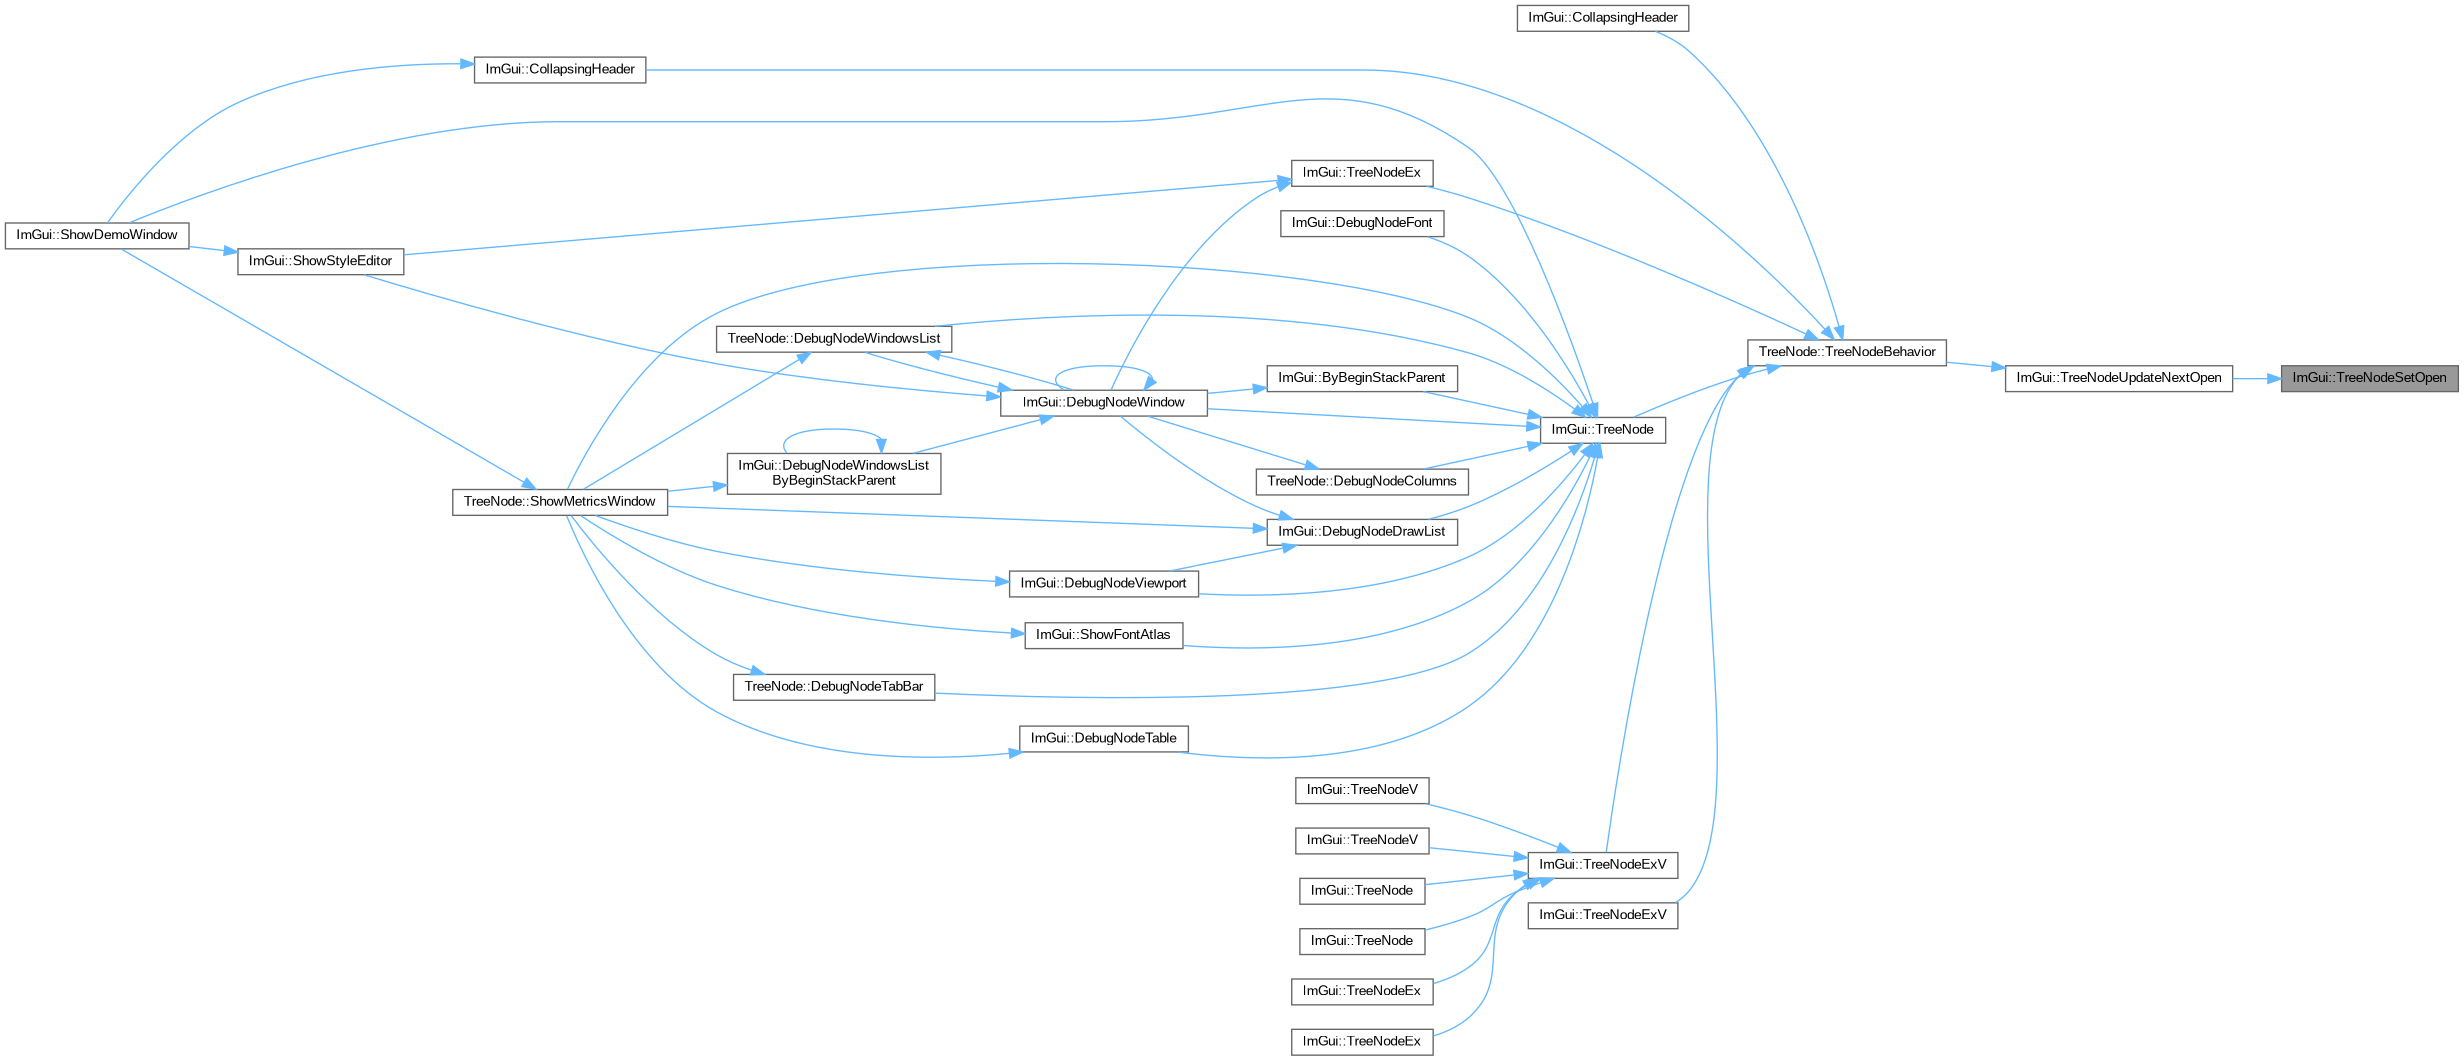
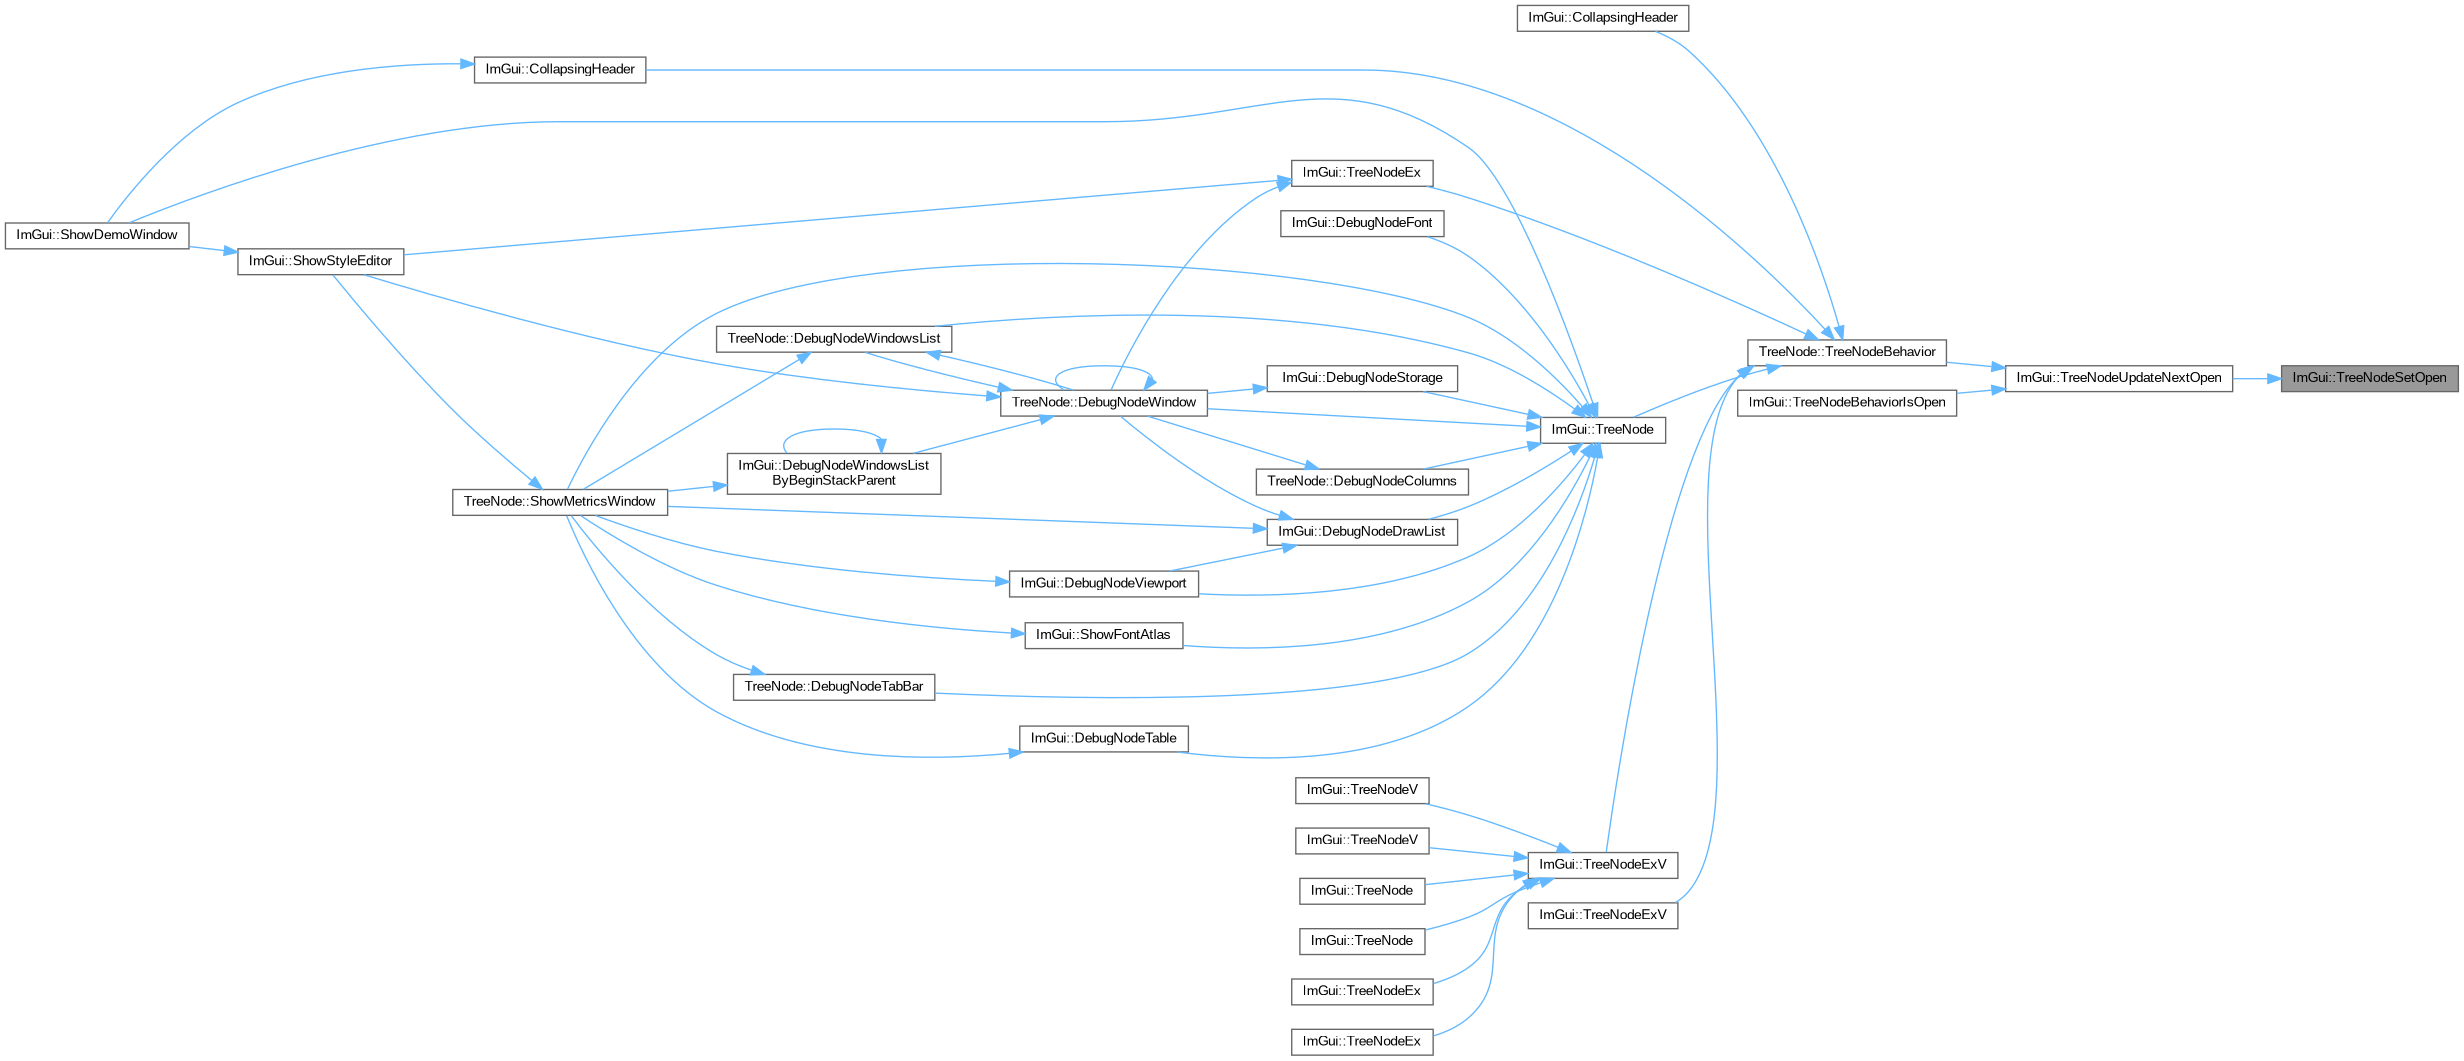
(322, 366) -> (427, 383)
(1362, 379) -> (1362, 379)
(1104, 403) -> (1104, 403)
none -> (1847, 403)
